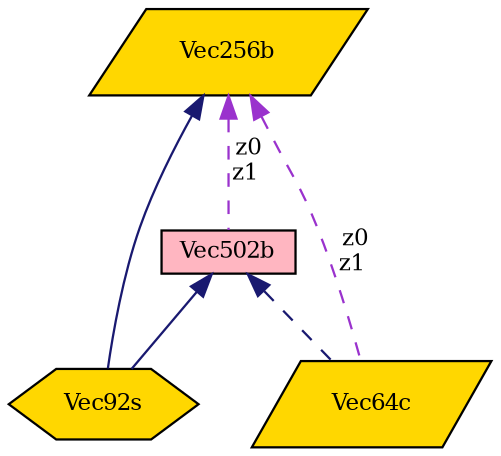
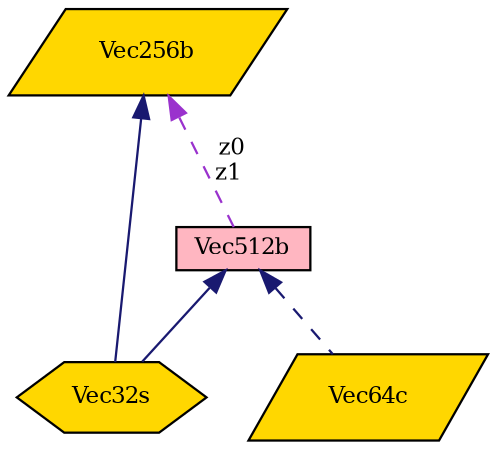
(320, 235) -> none
(229, 252) -> (243, 249)
(104, 404) -> (112, 397)
